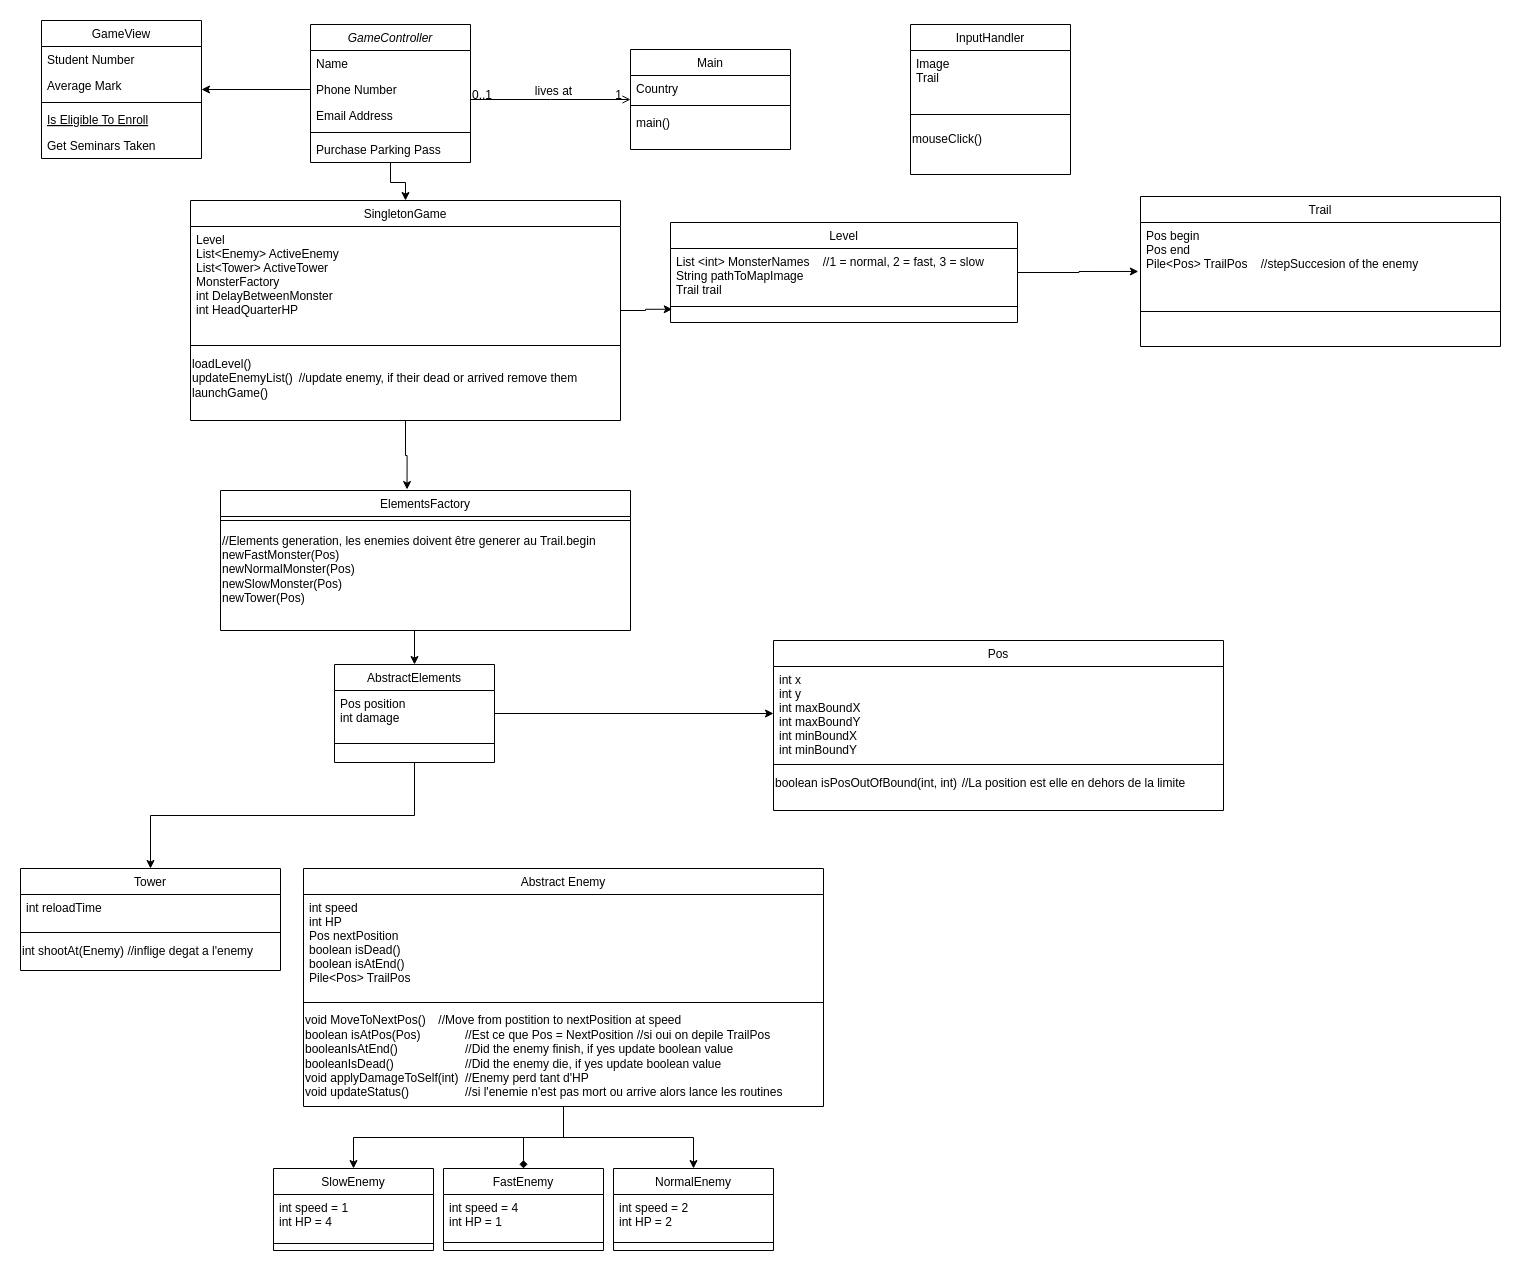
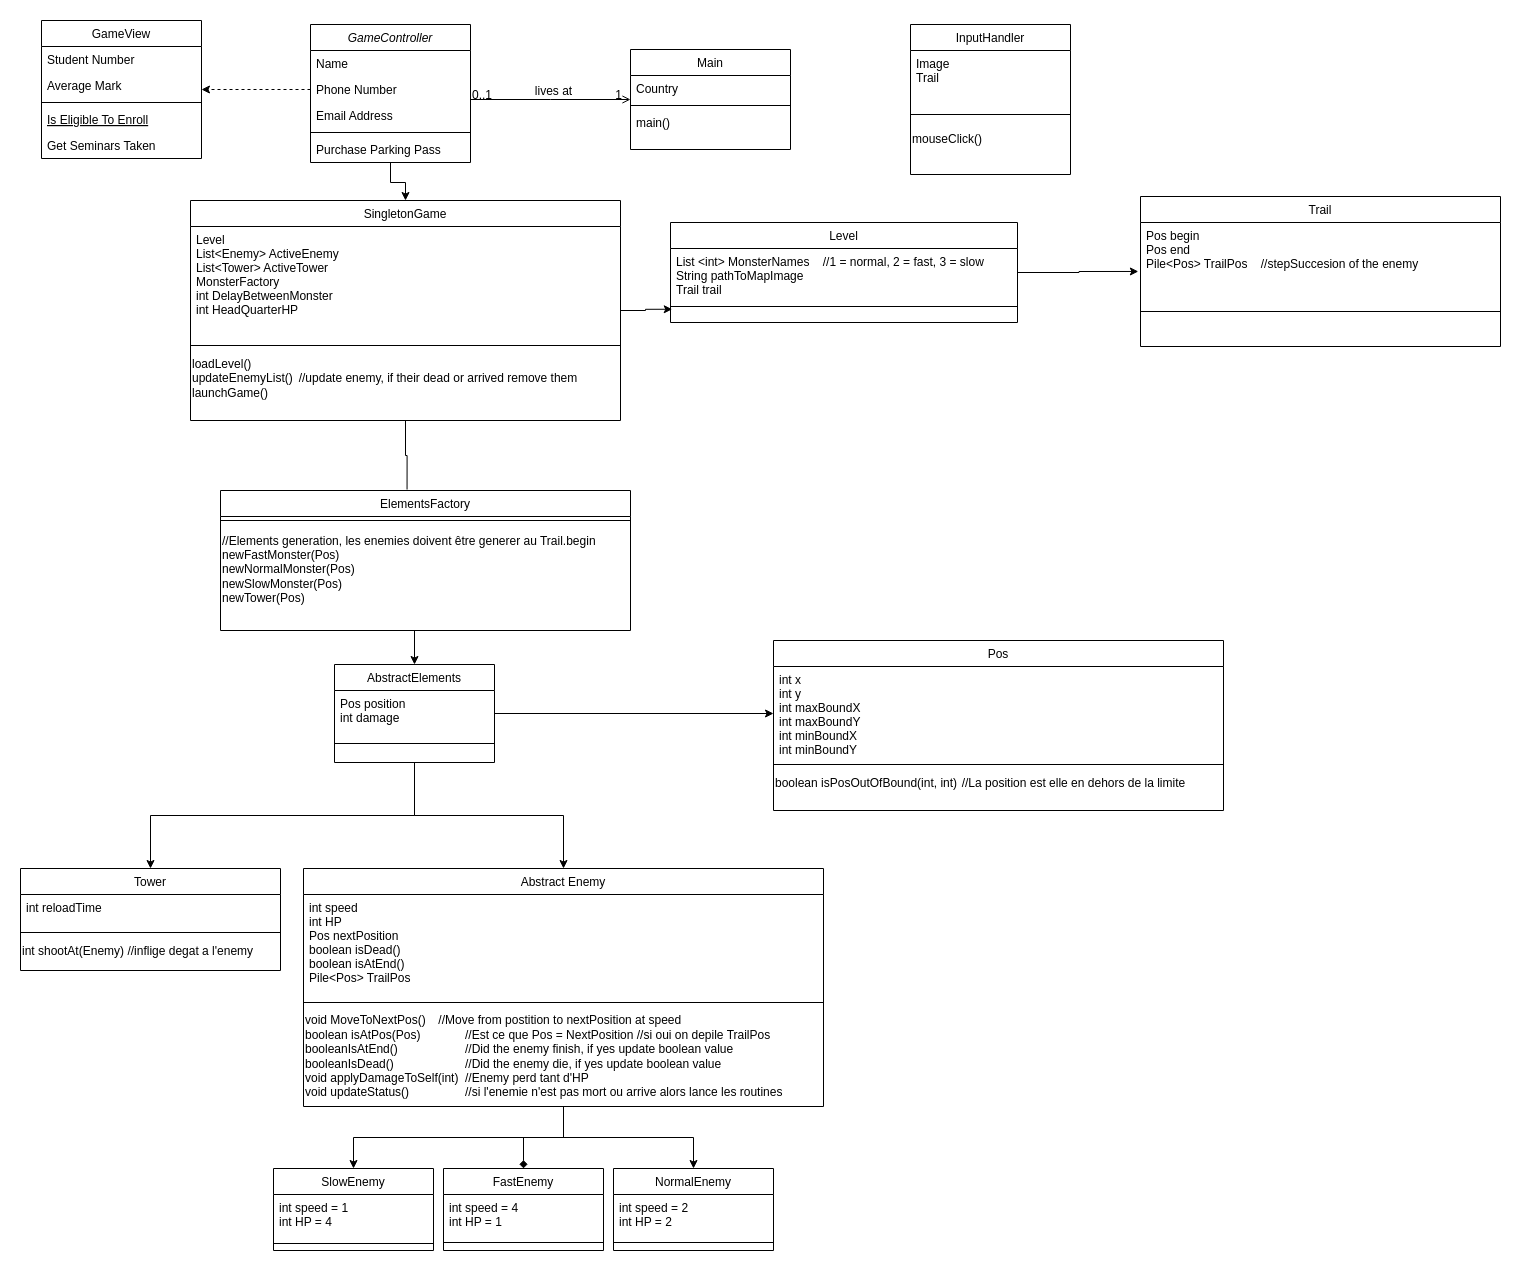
(258, 90) -> (258, 90)
(407, 481) -> (407, 483)
none -> (513, 816)
